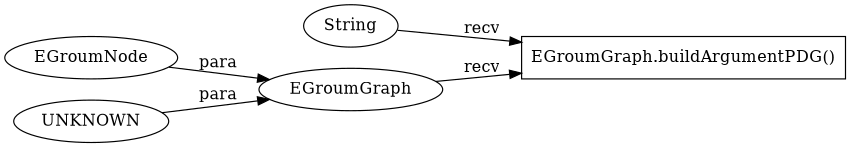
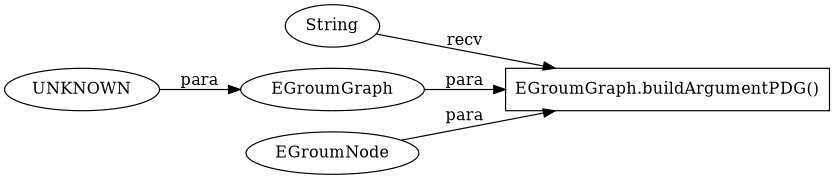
(482, 68) -> (465, 81)
(213, 73) -> (472, 127)
